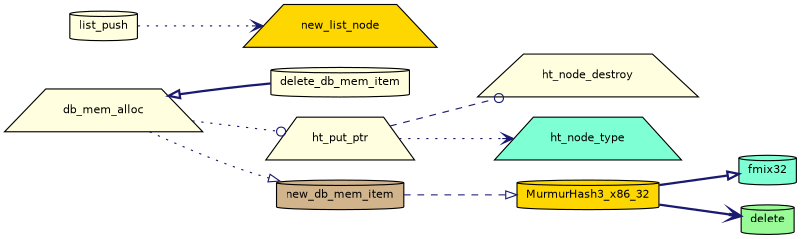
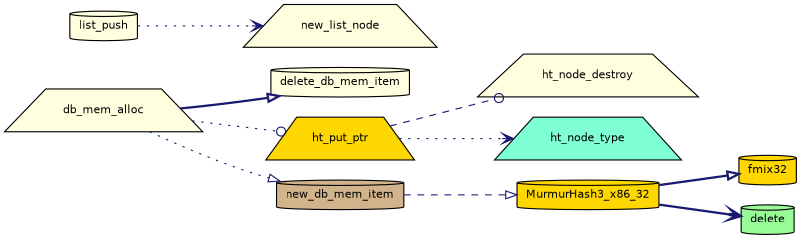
(340, 26) -> (340, 26)
(225, 88) -> (224, 104)
(340, 139) -> (340, 139)
(768, 170) -> (768, 170)
